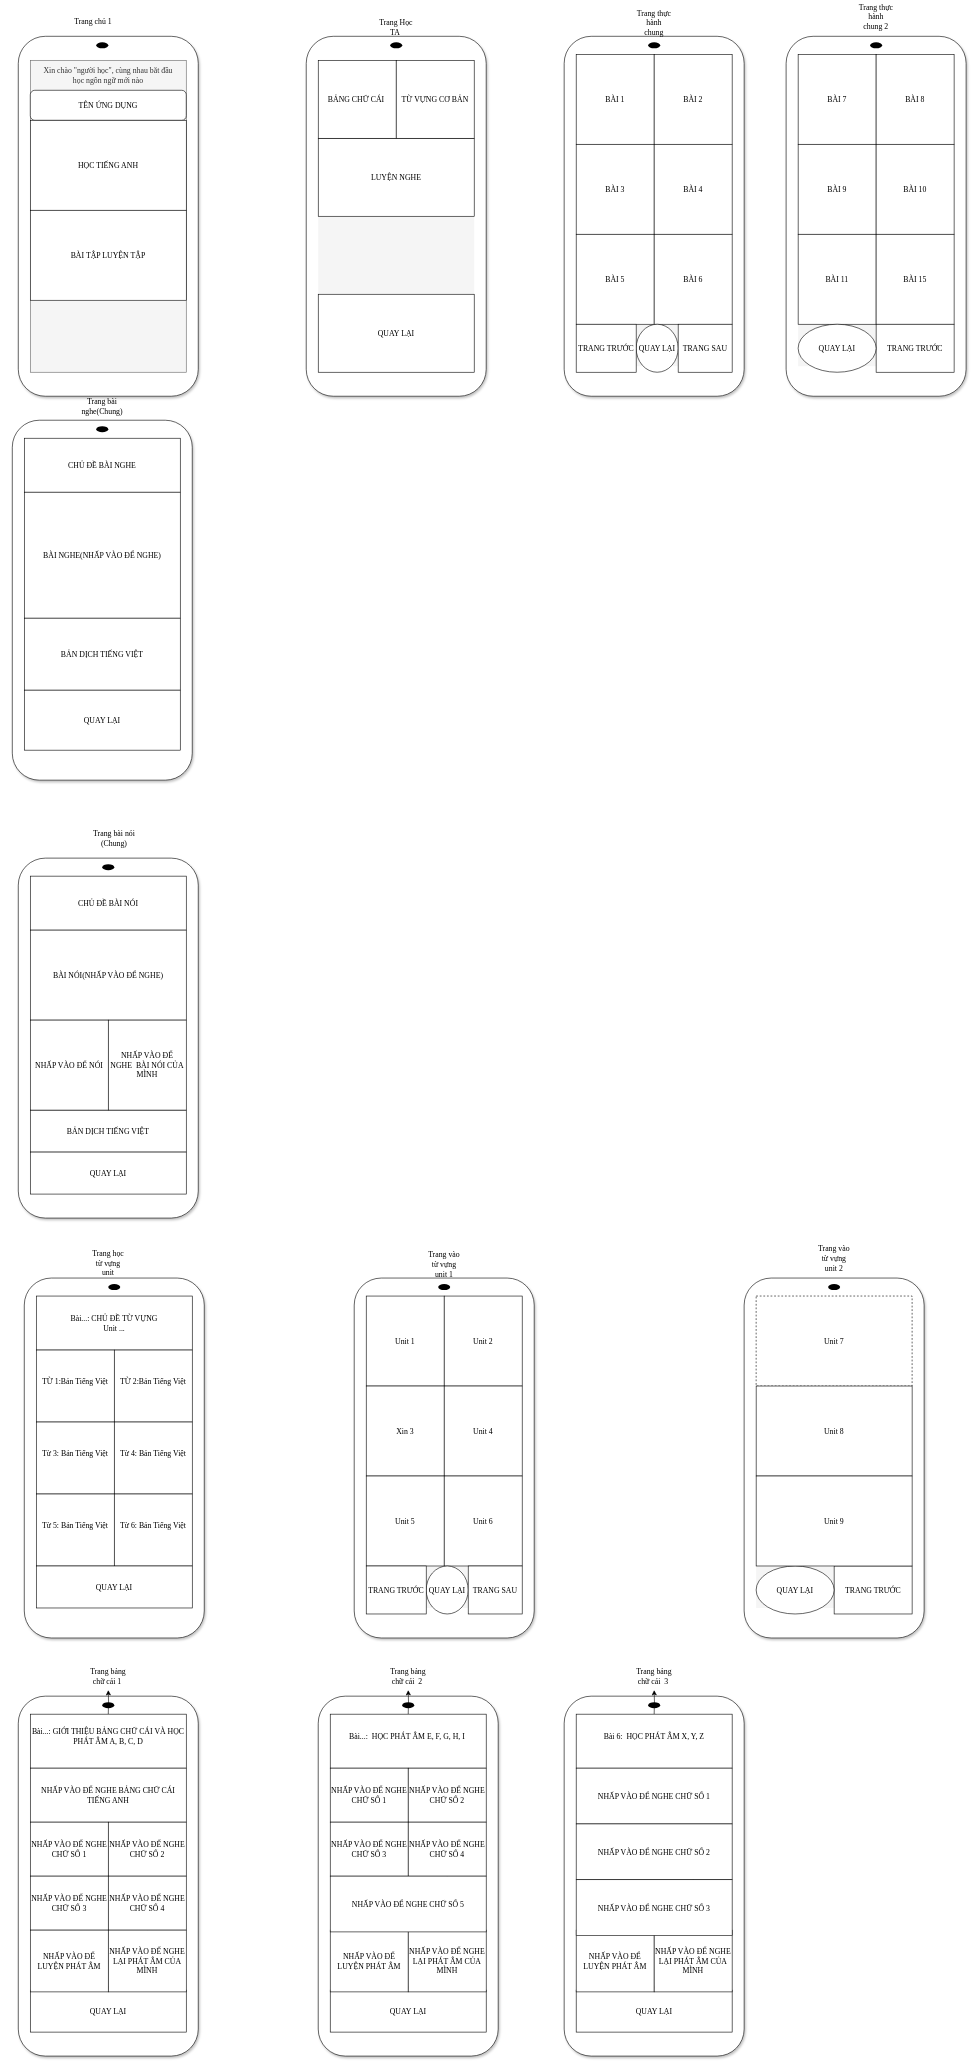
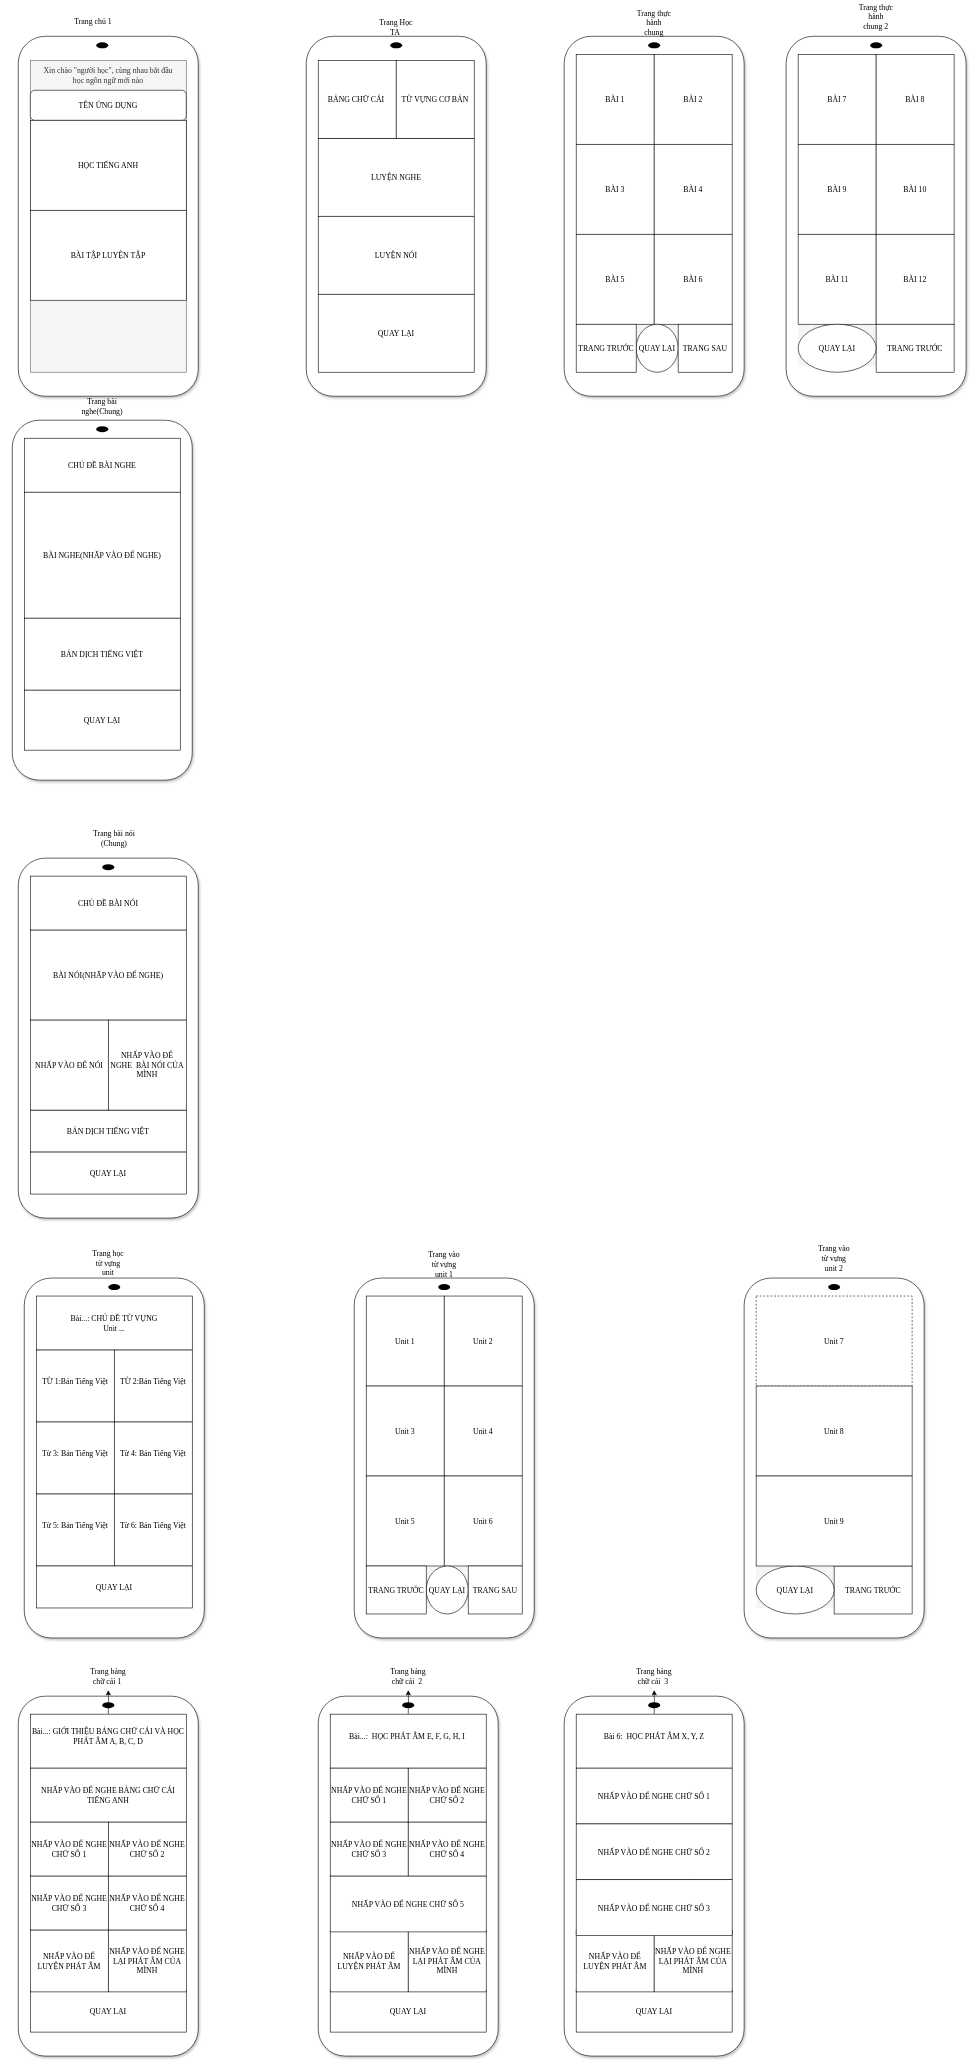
none -> (396, 255)
(915, 279) -> (915, 279)
(405, 1431) -> (405, 1431)
